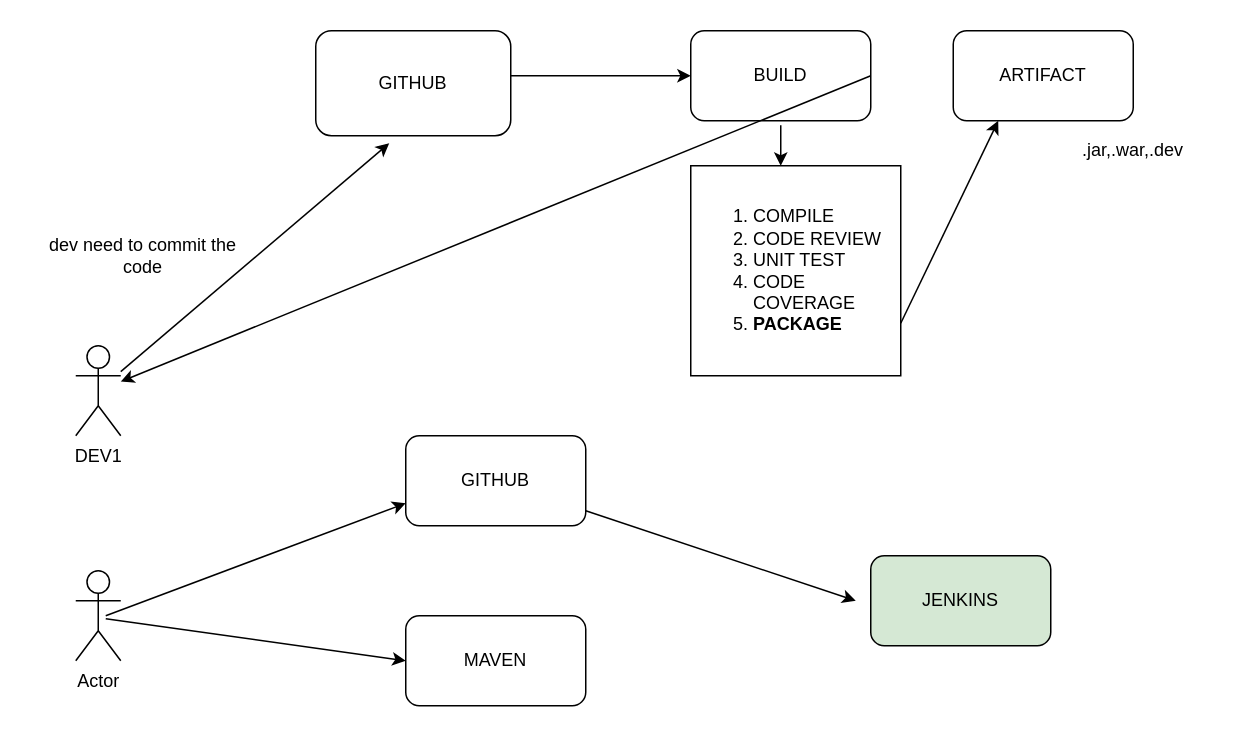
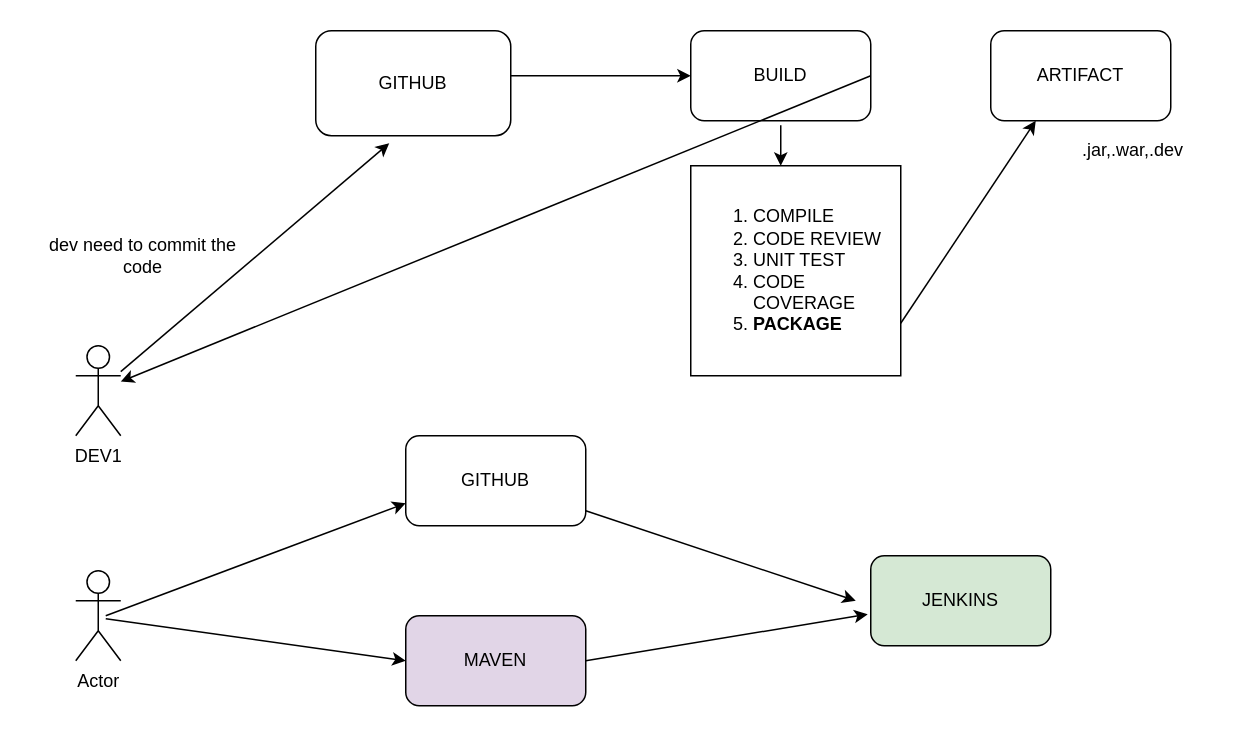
(1043, 76) -> (1081, 76)
none -> (722, 638)
(496, 661) -> (496, 661)
